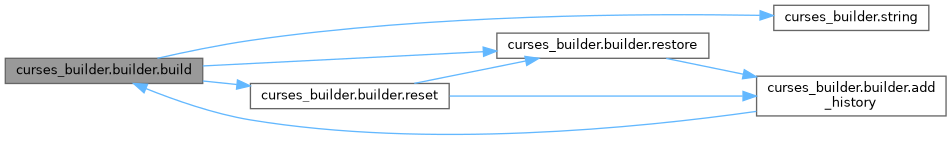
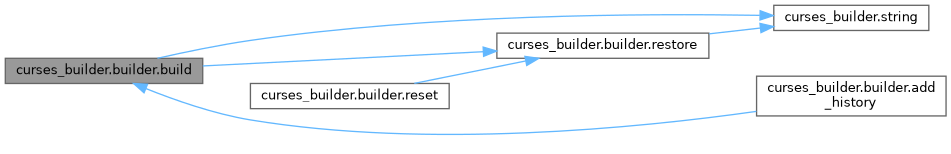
(705, 66) -> (735, 31)
(220, 83) -> none
(596, 96) -> none
